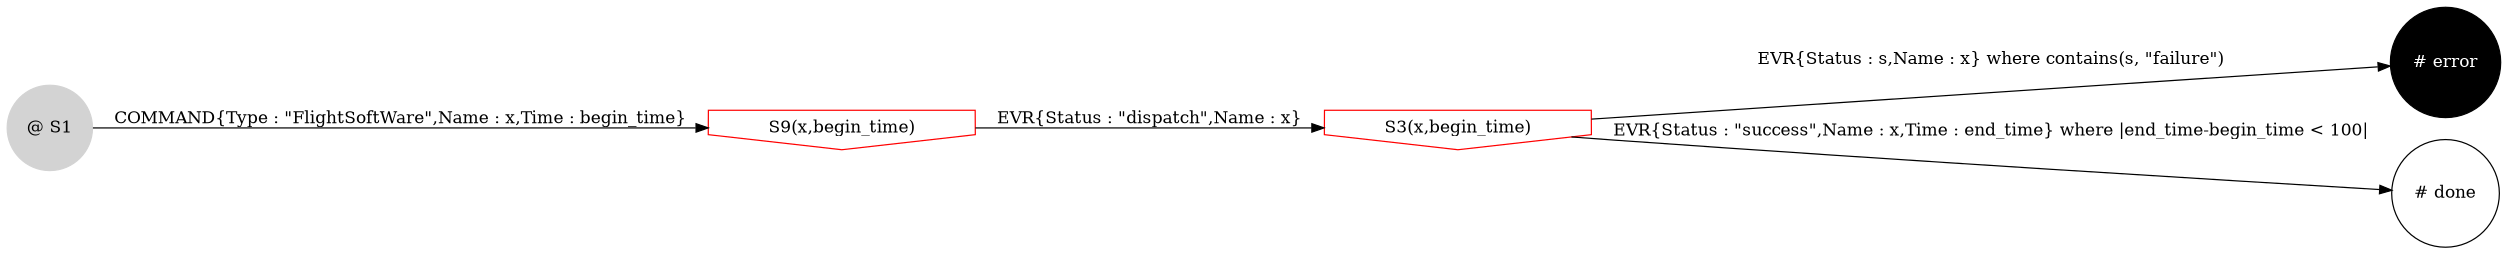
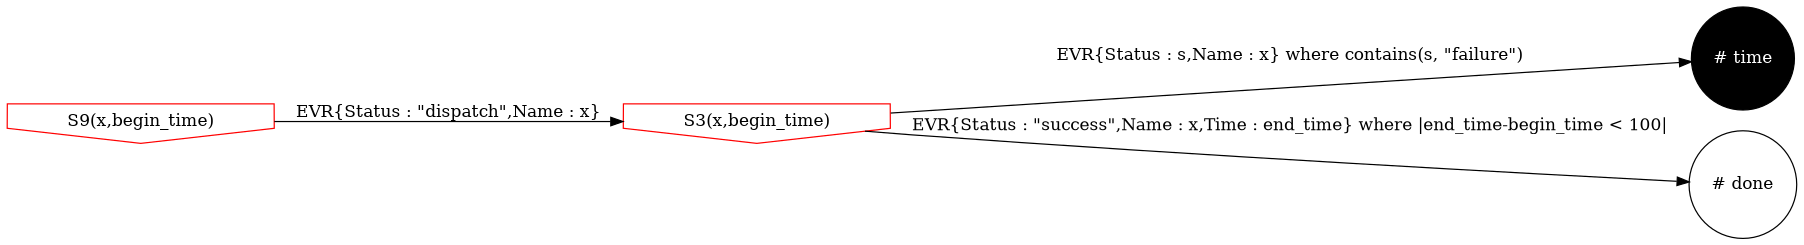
(2445, 62) -> (1743, 58)
(50, 128) -> none
